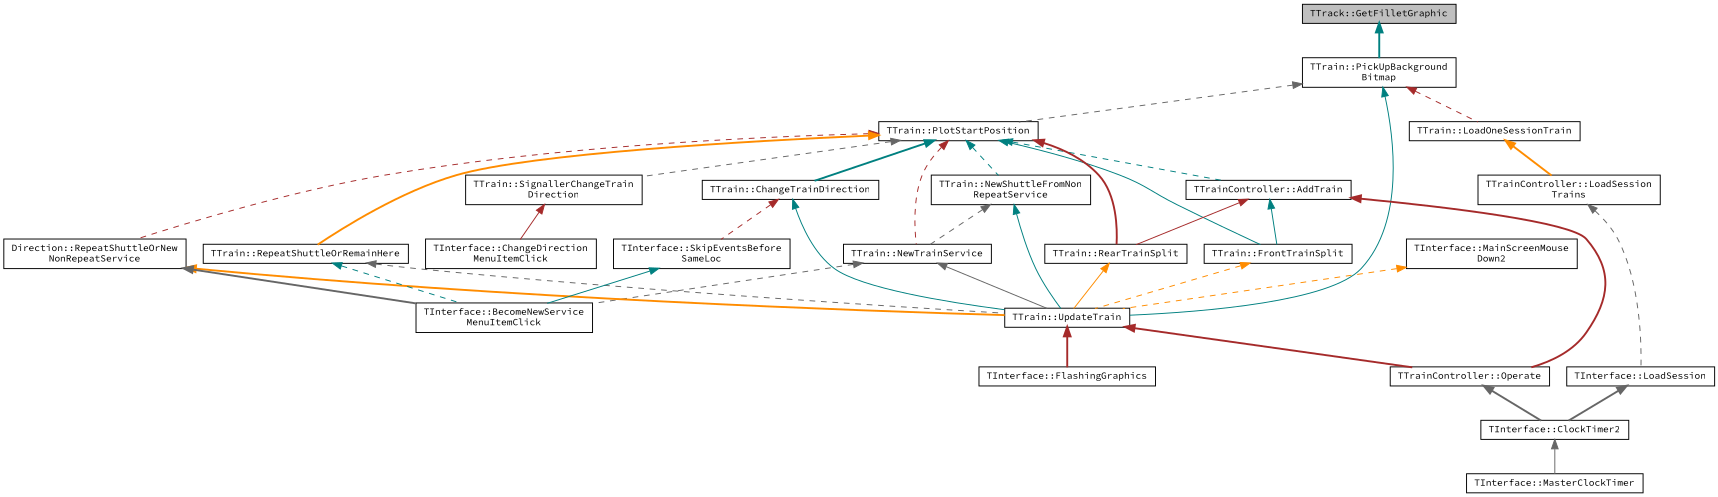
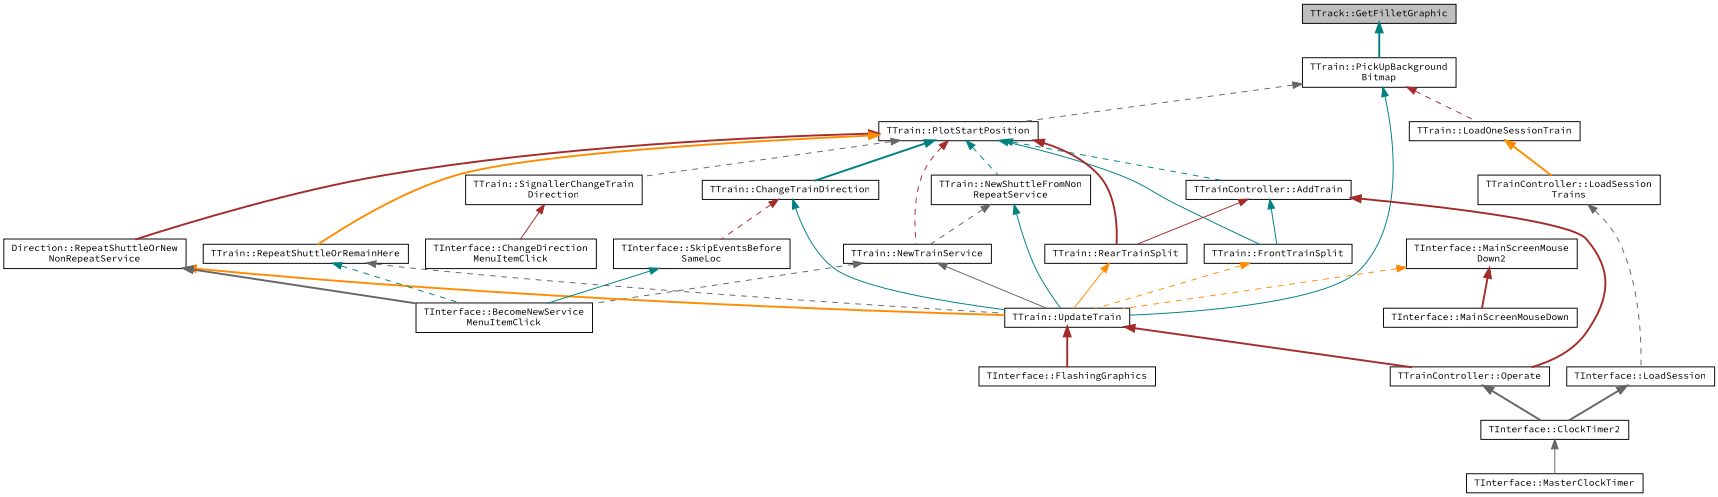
(498, 159) -> (498, 159)
none -> (1480, 318)
